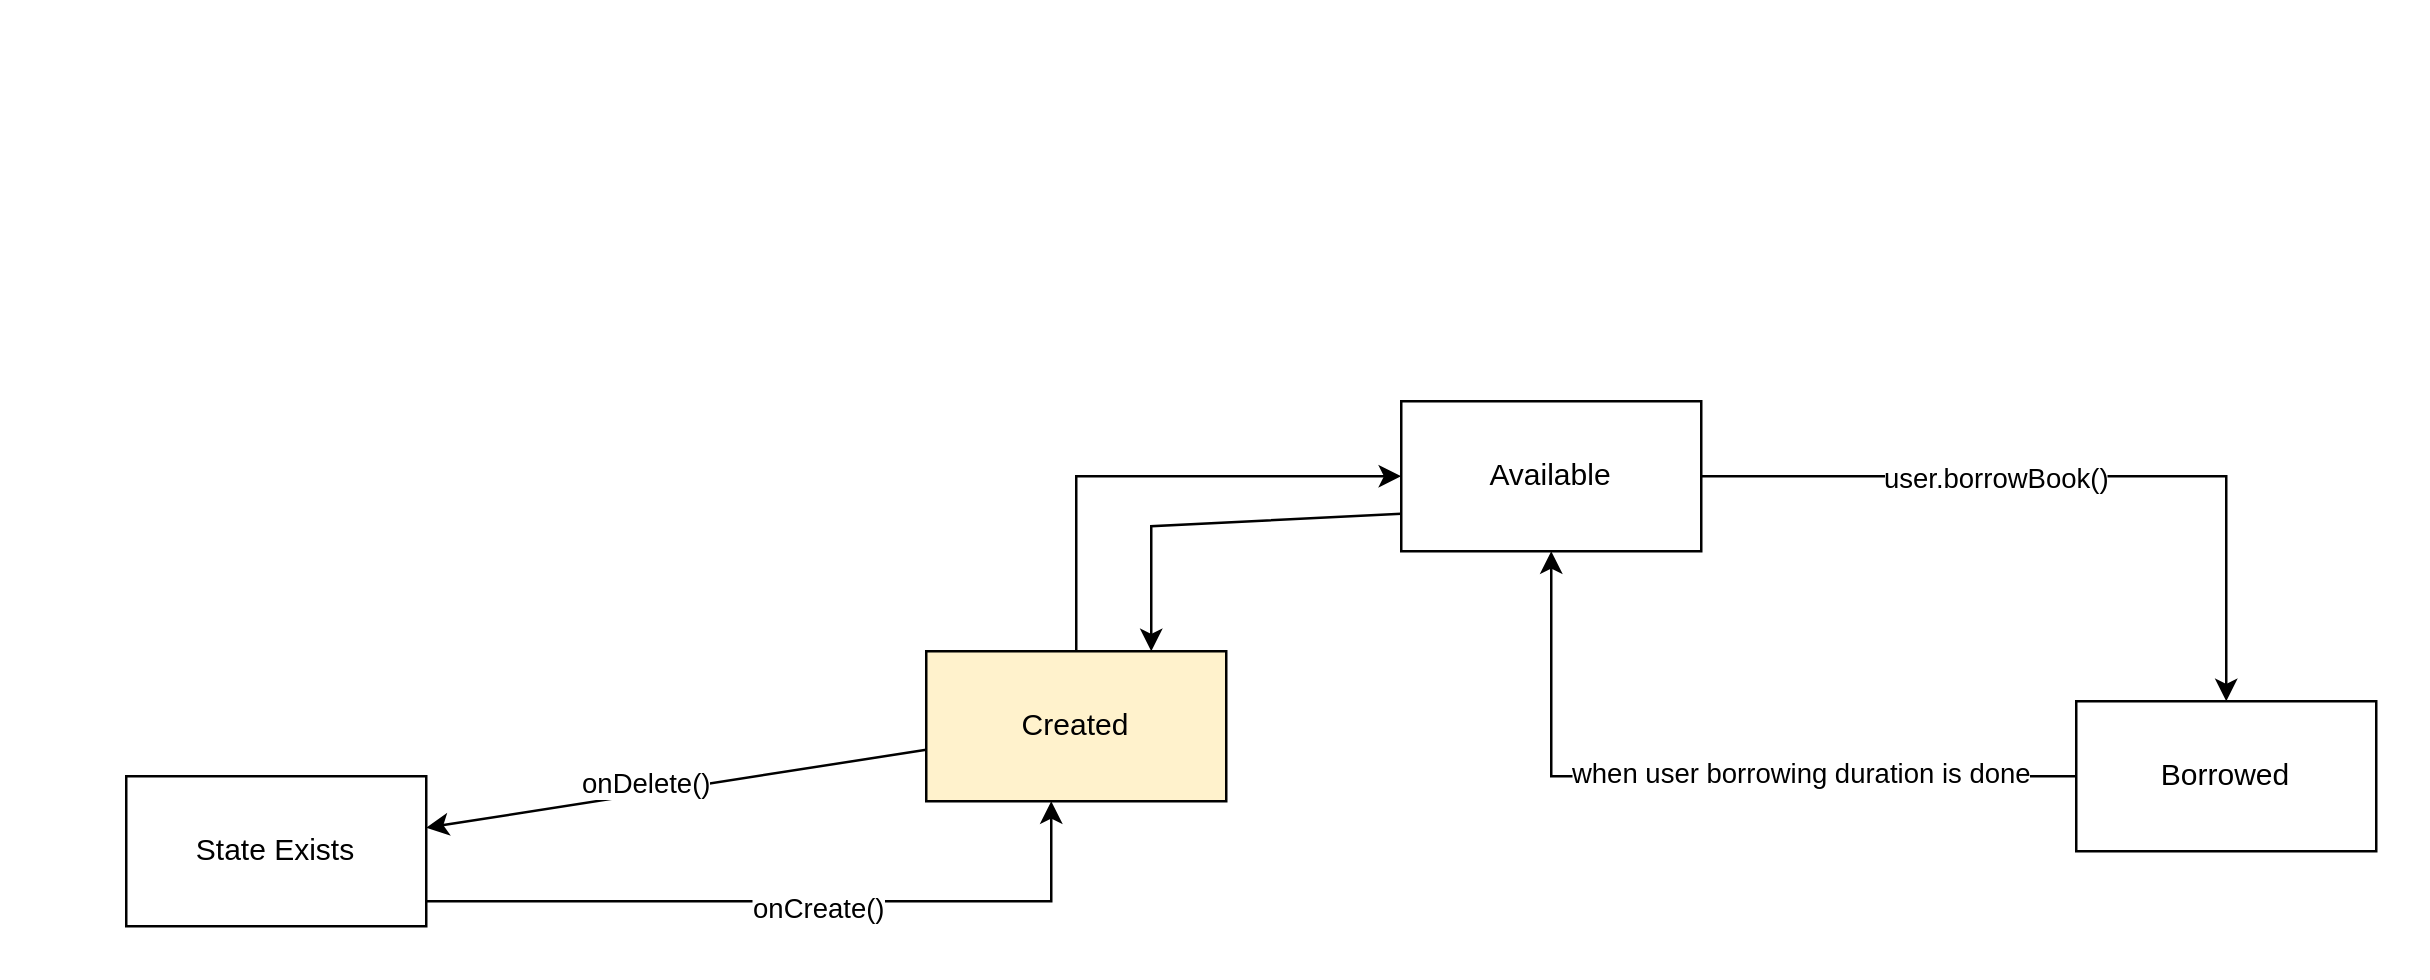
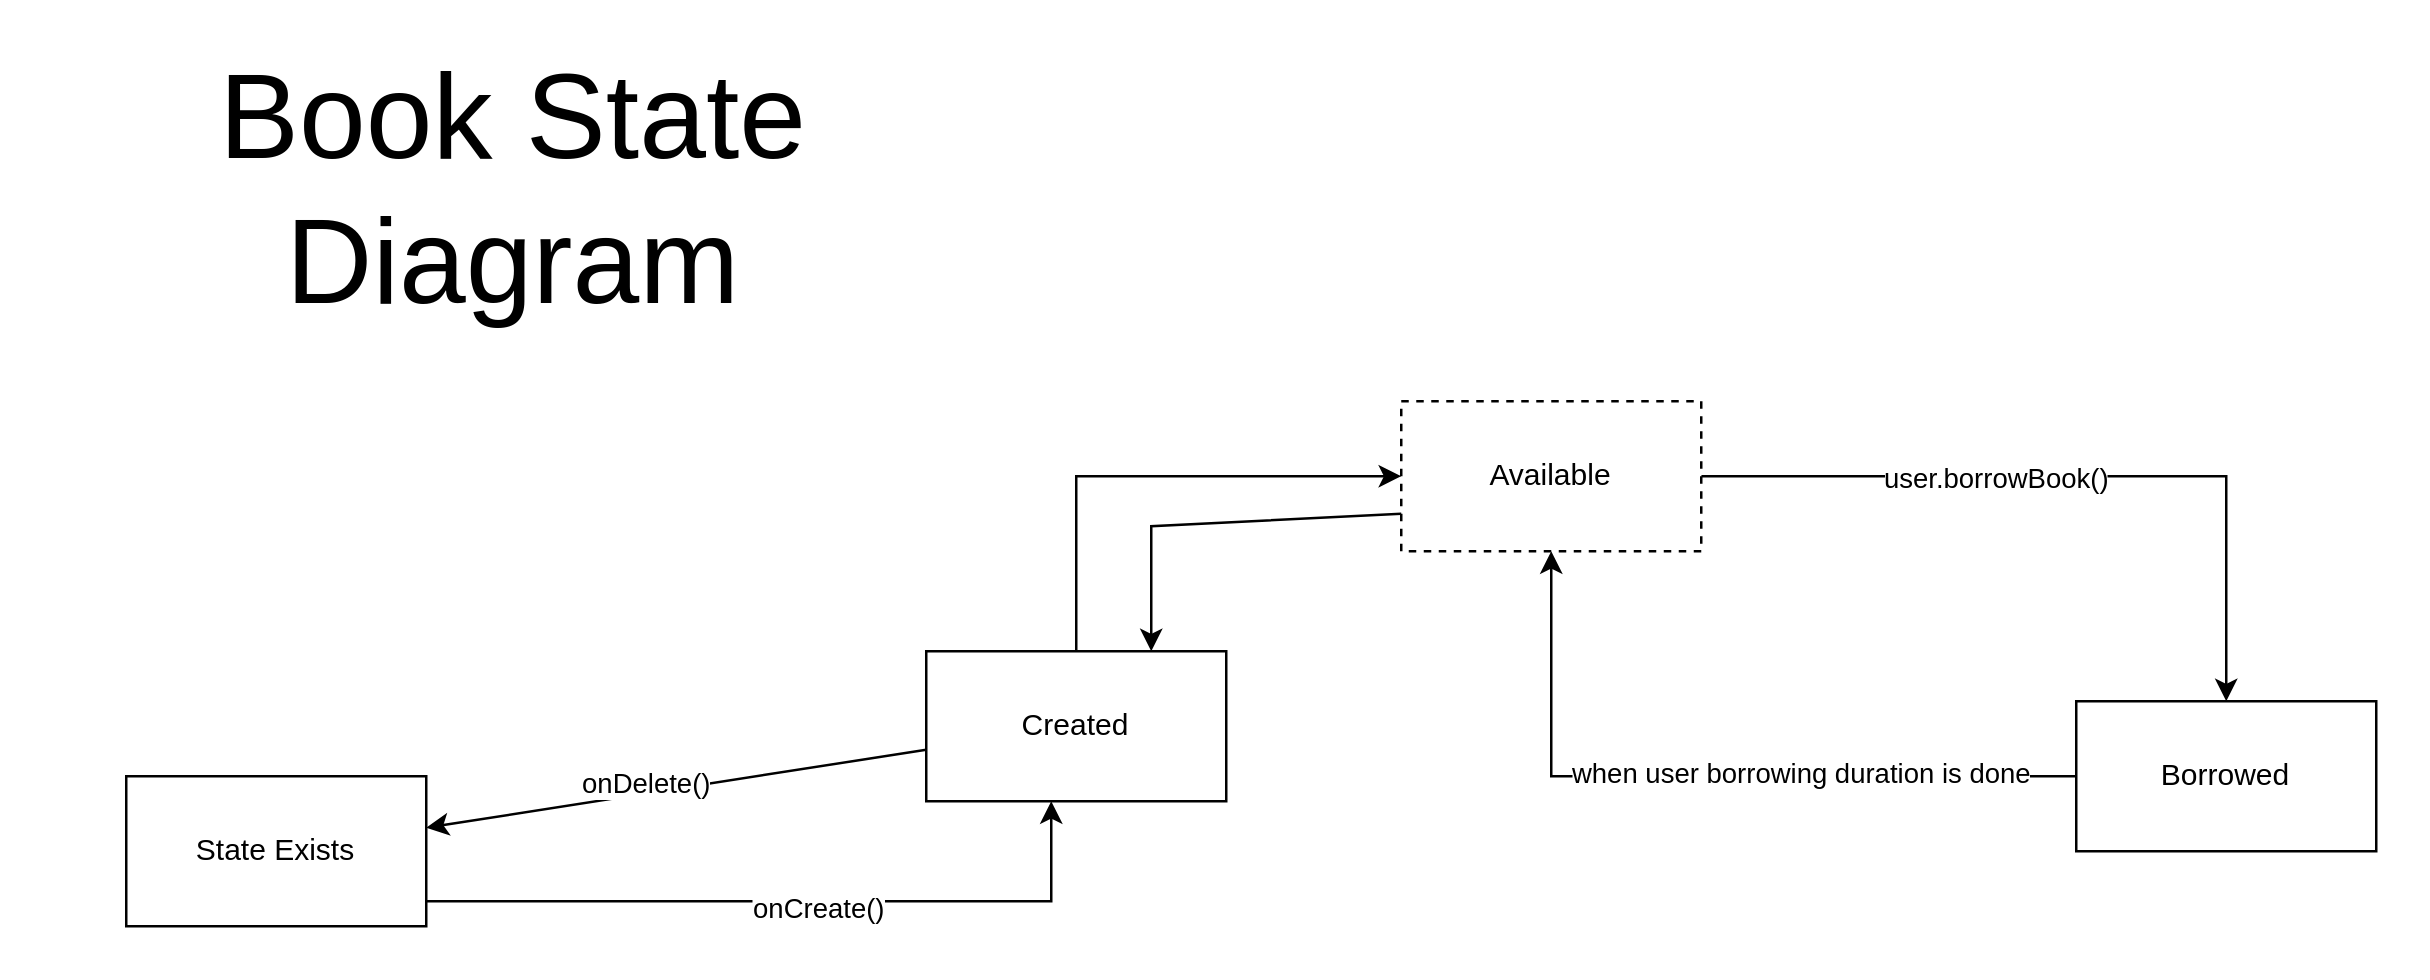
none -> (514, 189)
(1551, 476) -> (1551, 476)
(1076, 726) -> (1076, 726)
